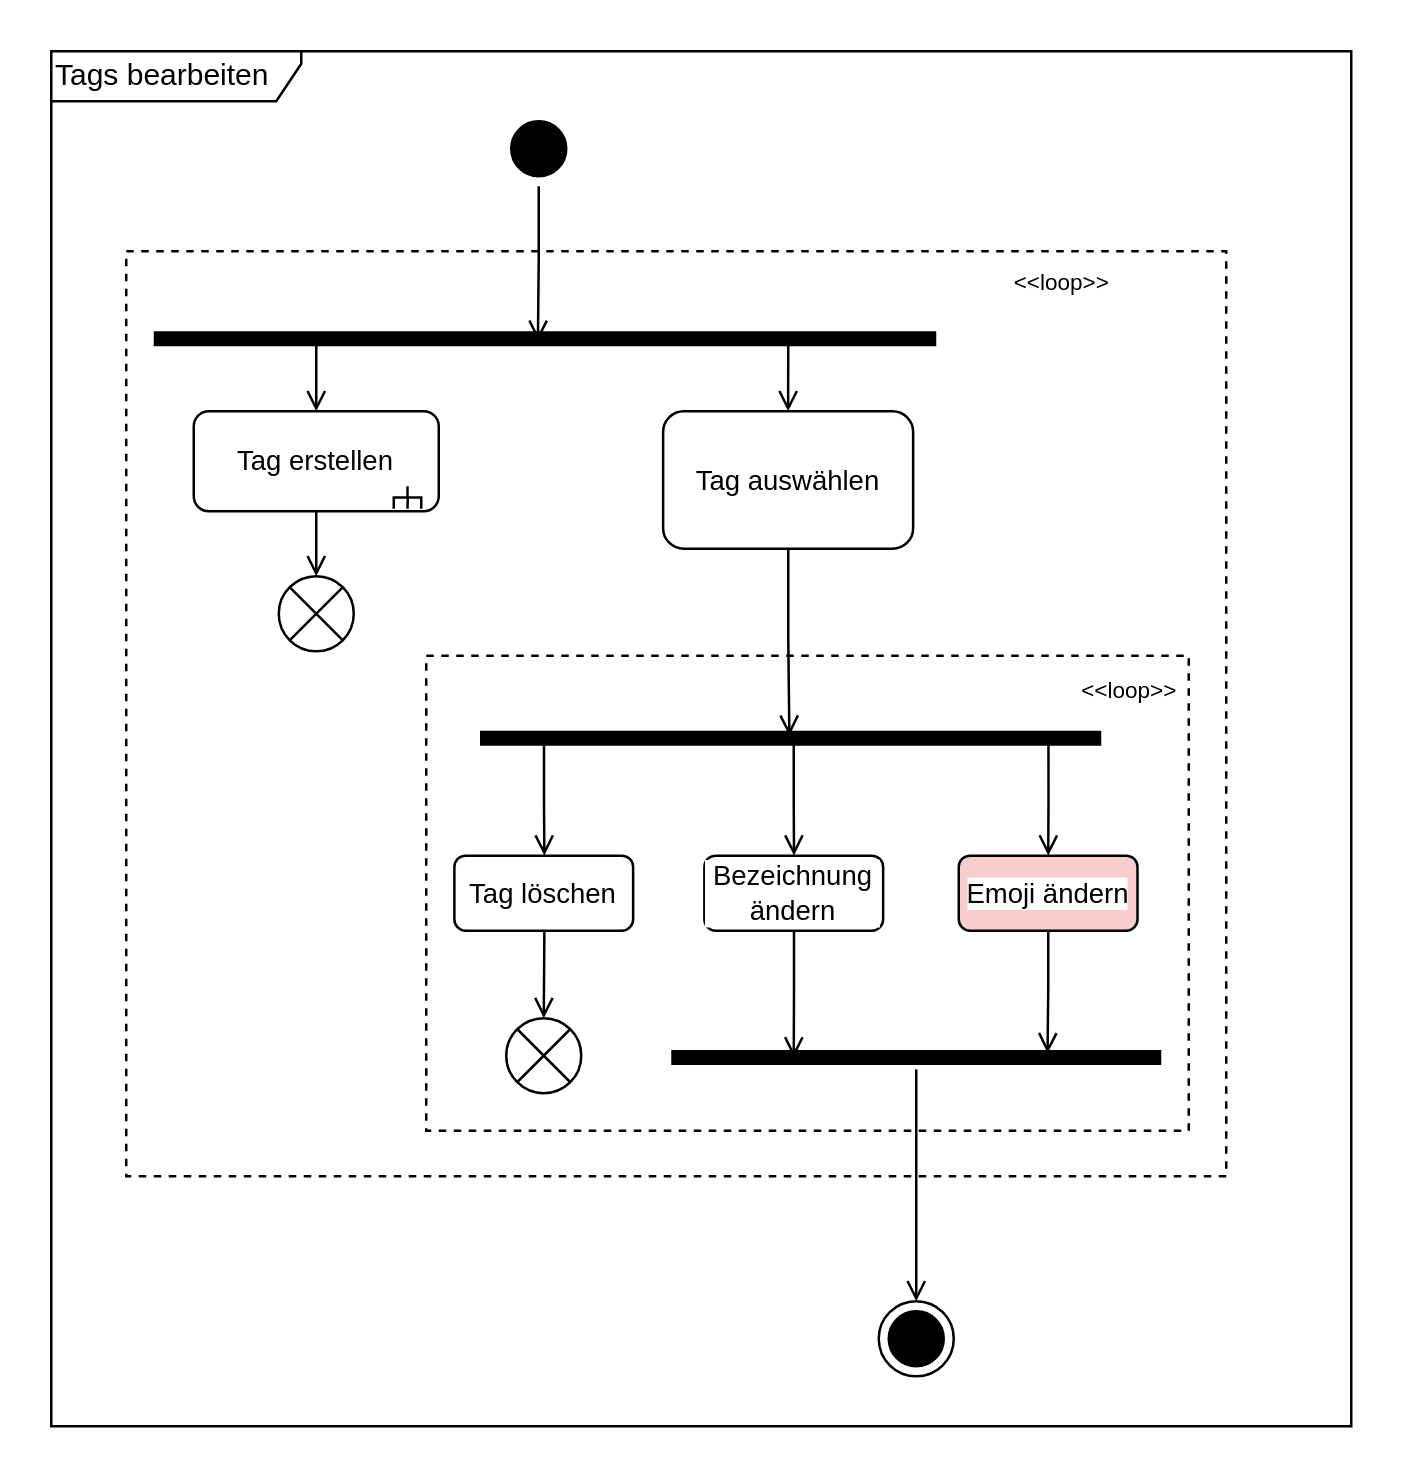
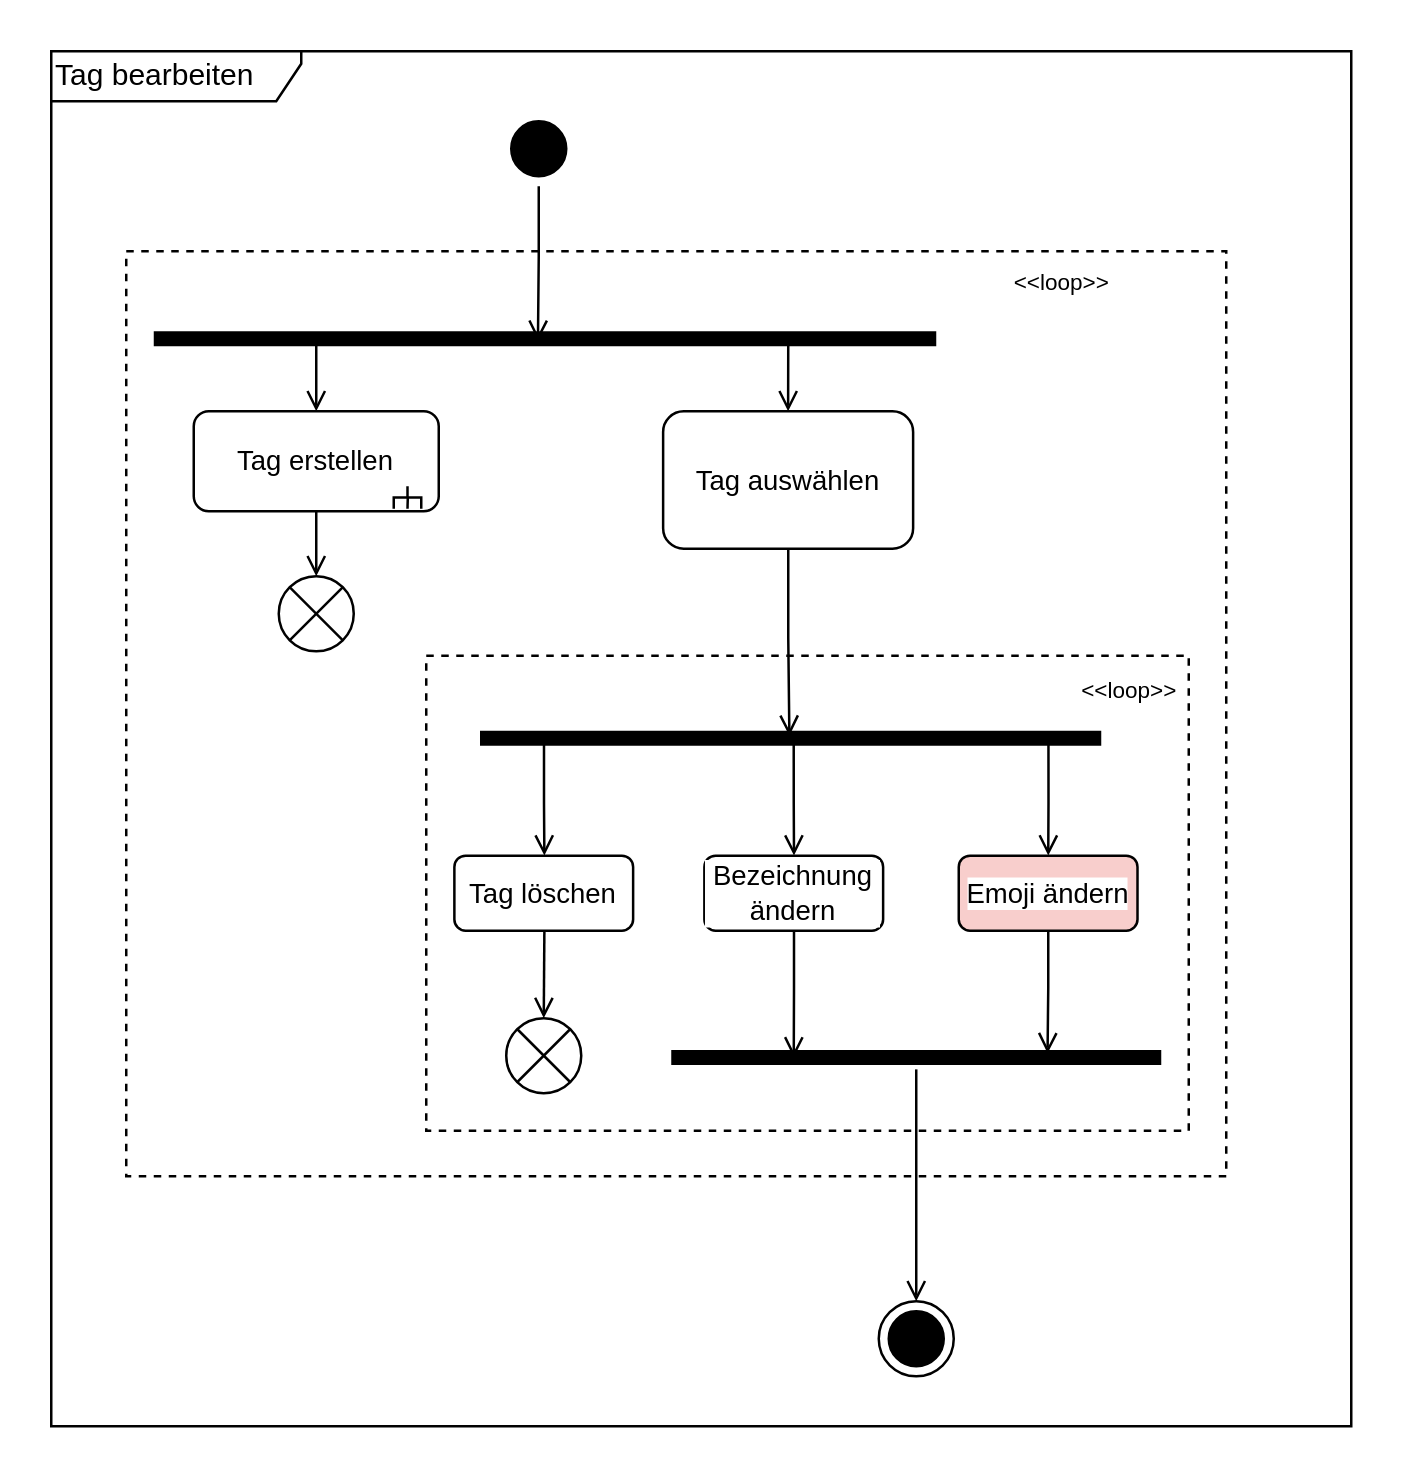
(174, 76) -> (166, 76)
